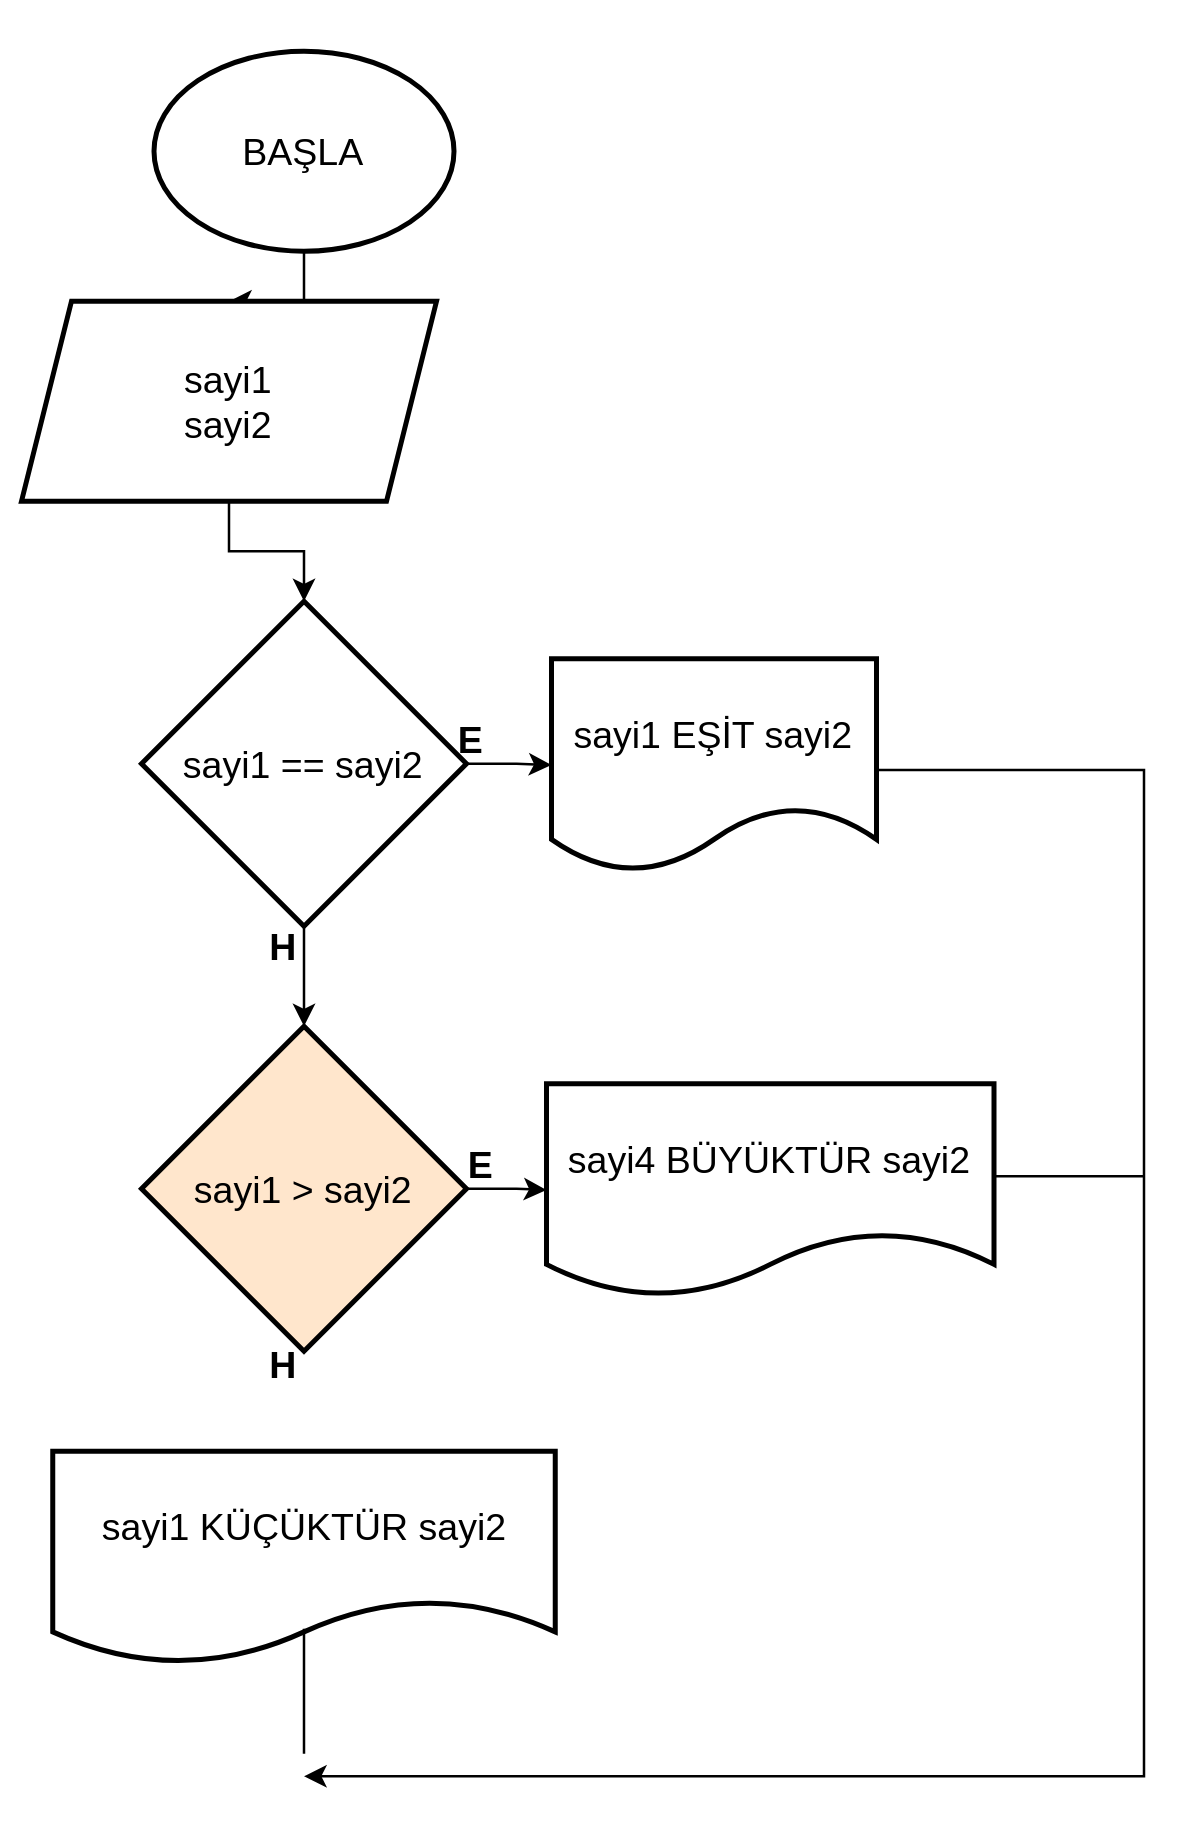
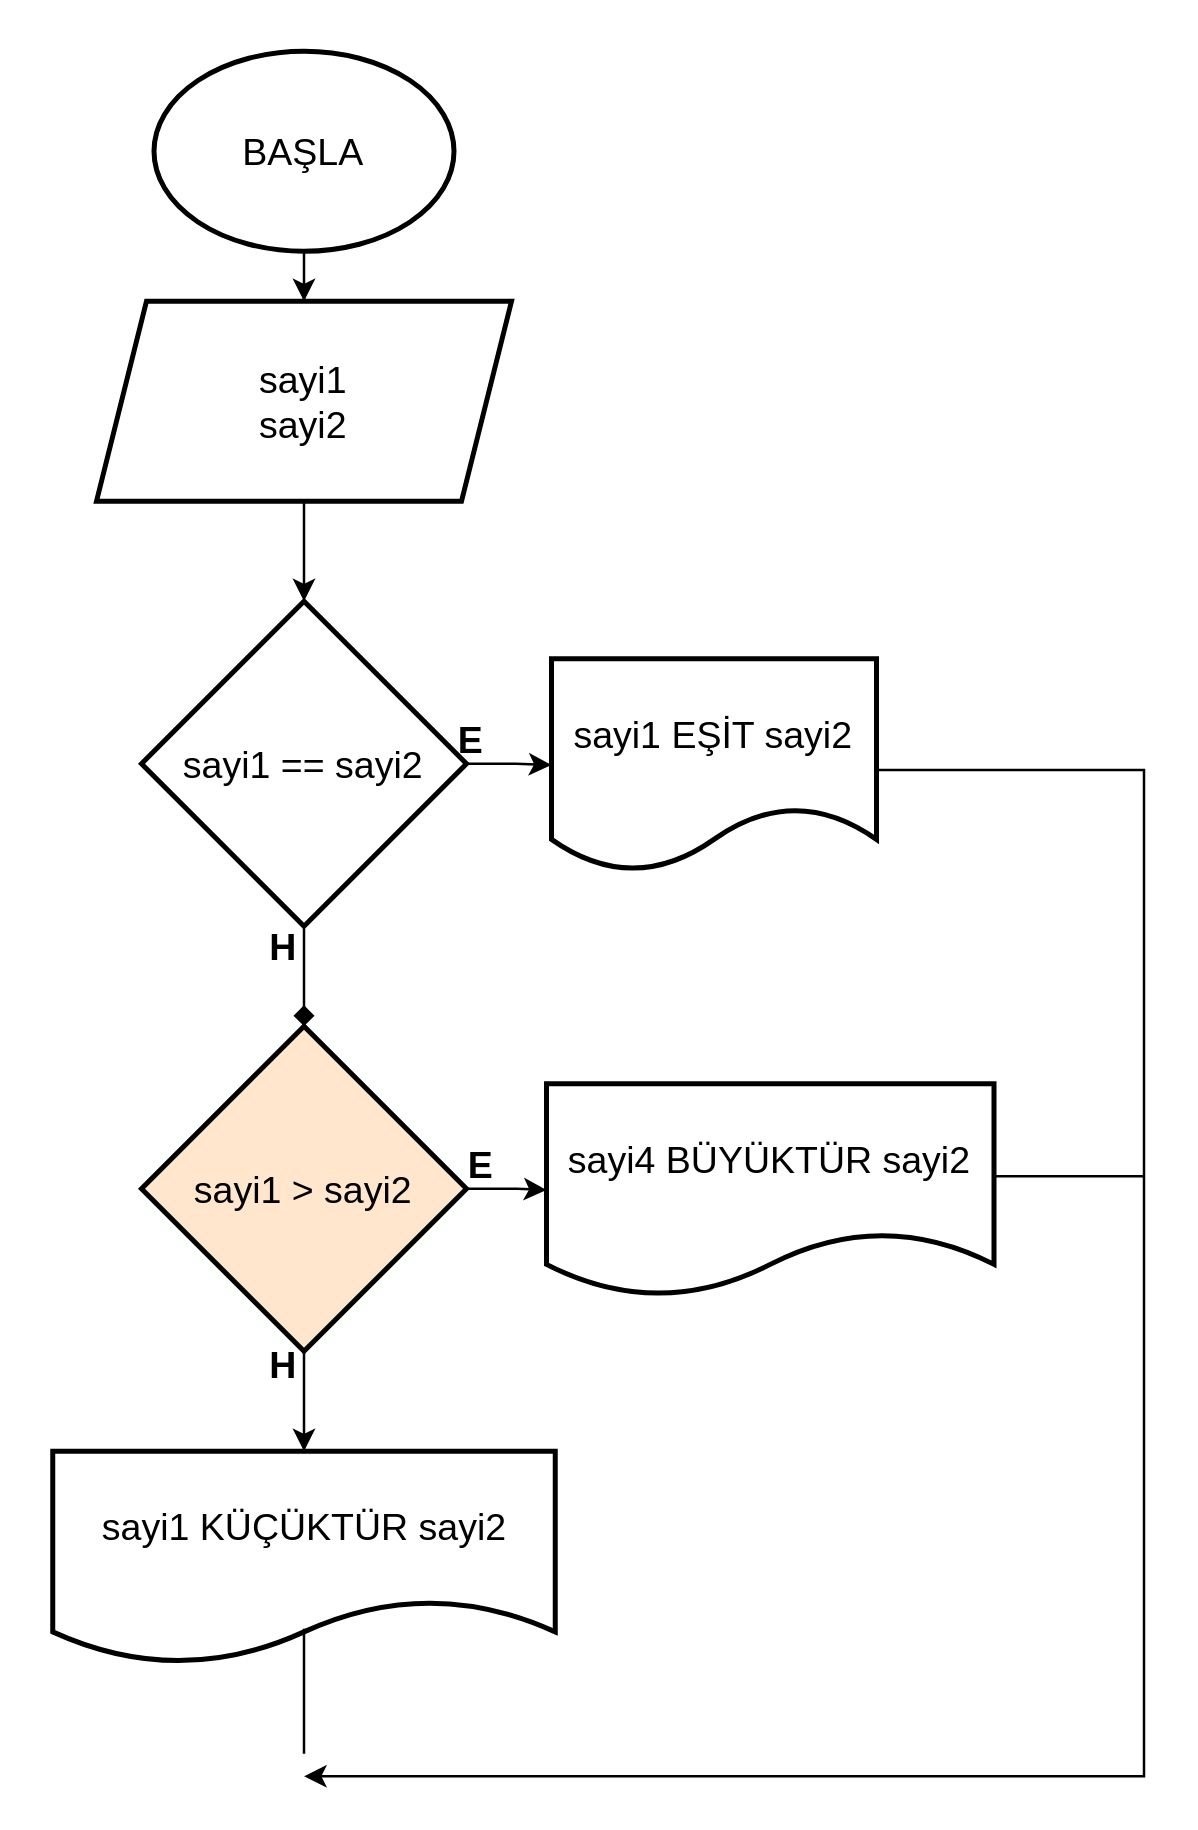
(229, 401) -> (304, 401)
(304, 1007) -> (304, 1006)
none -> (304, 1393)
